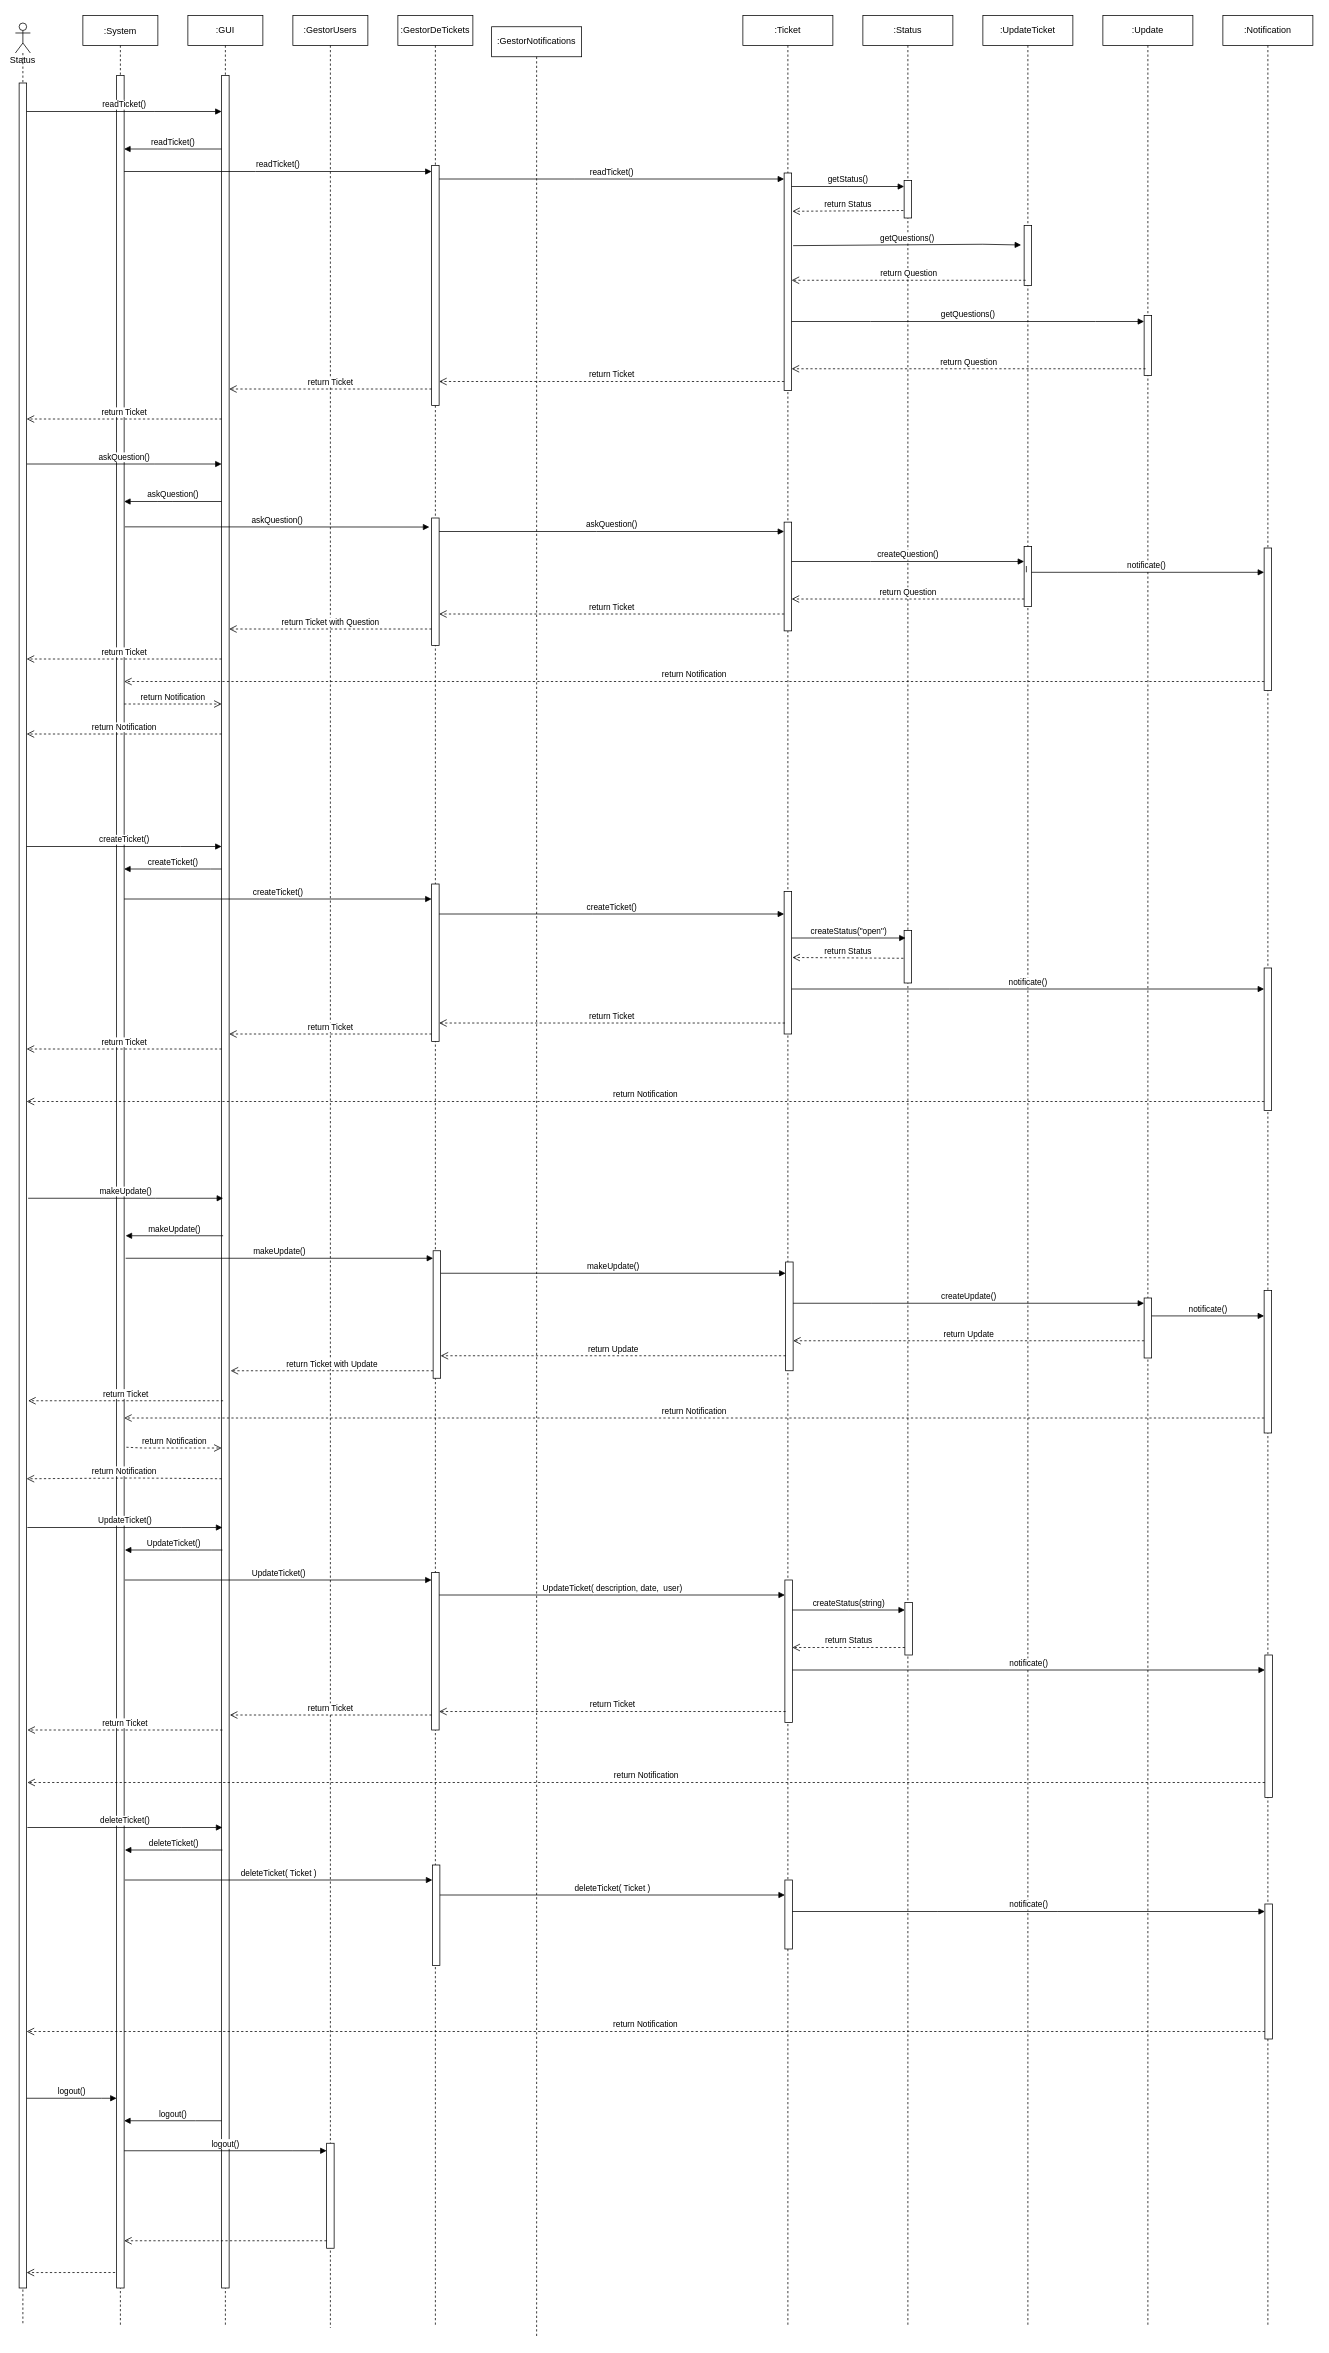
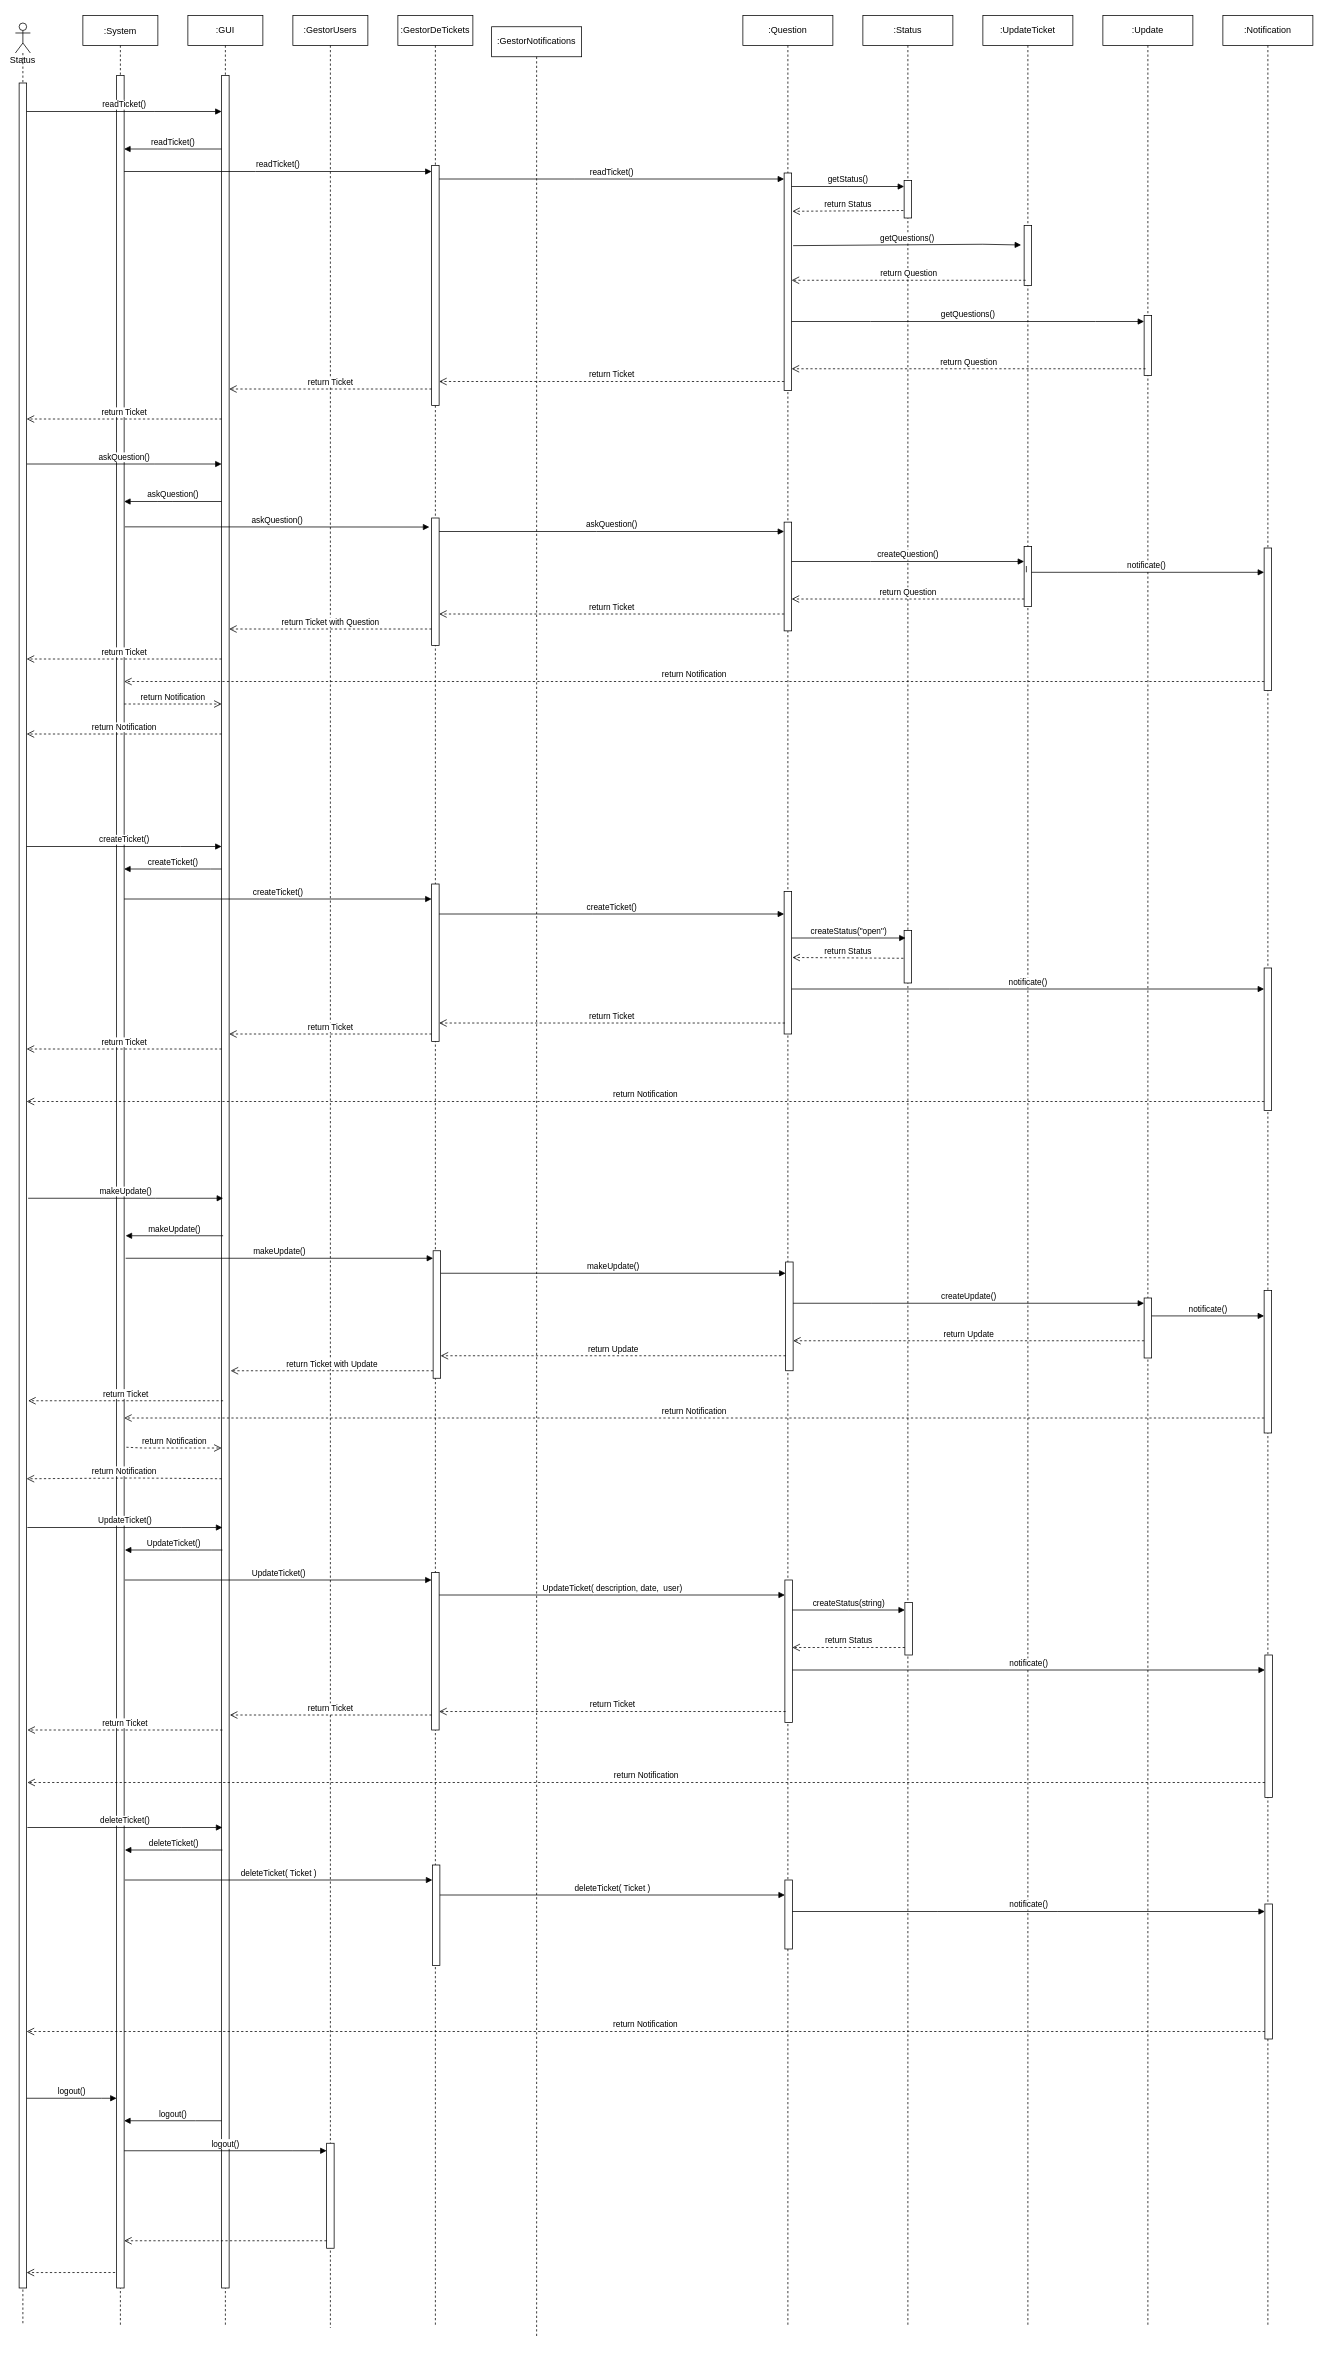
(788, 30) -> (788, 30)
